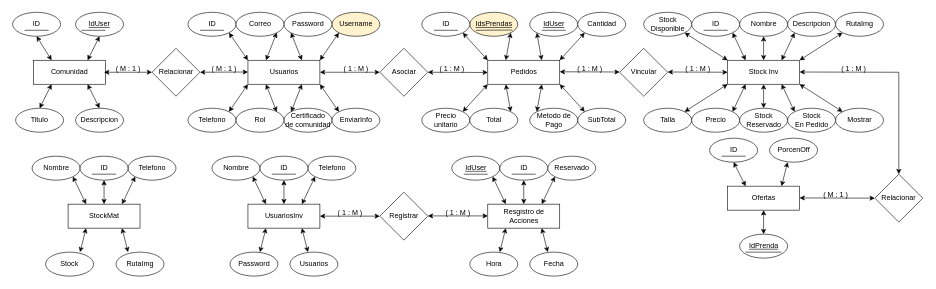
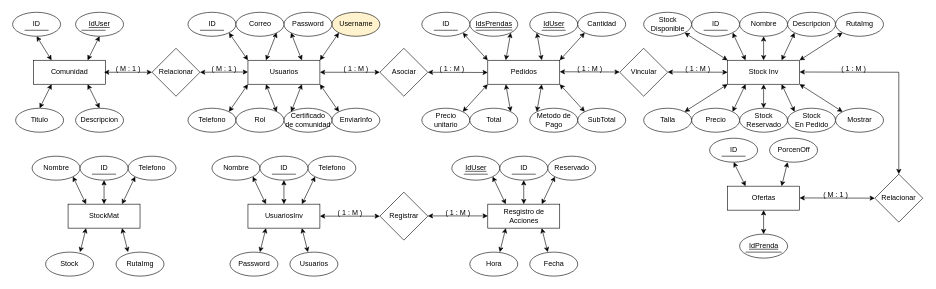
(494, 24) -> (494, 24)
